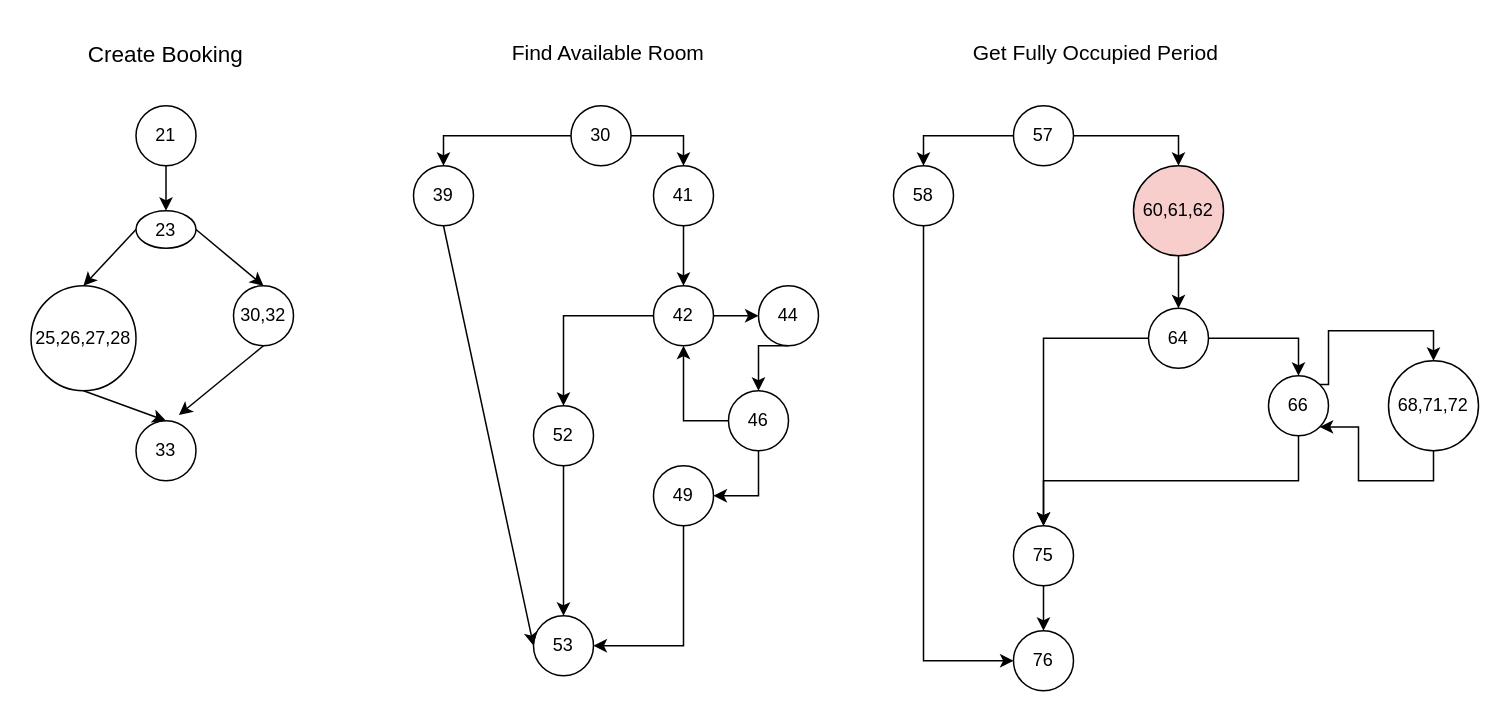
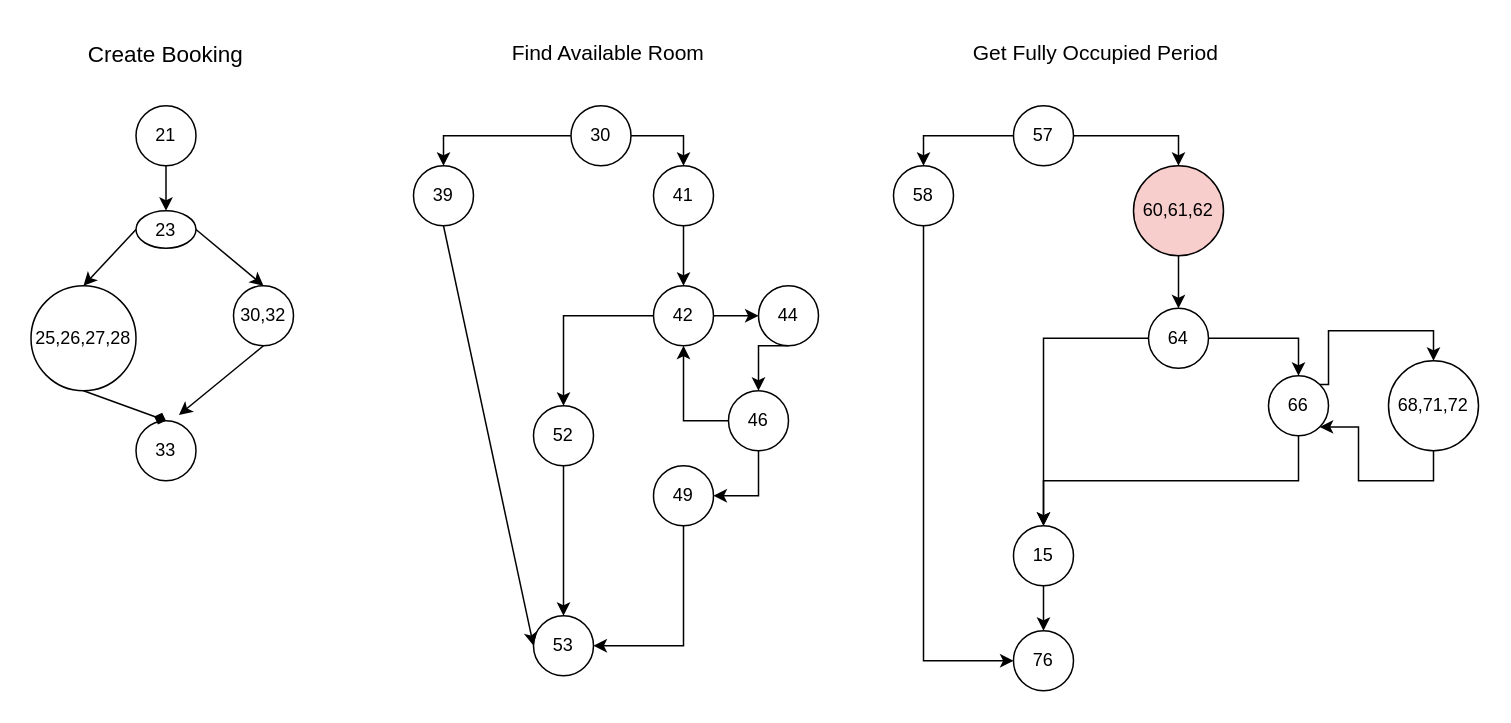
(155, 417) -> (154, 416)
(1043, 556) -> (1043, 556)
